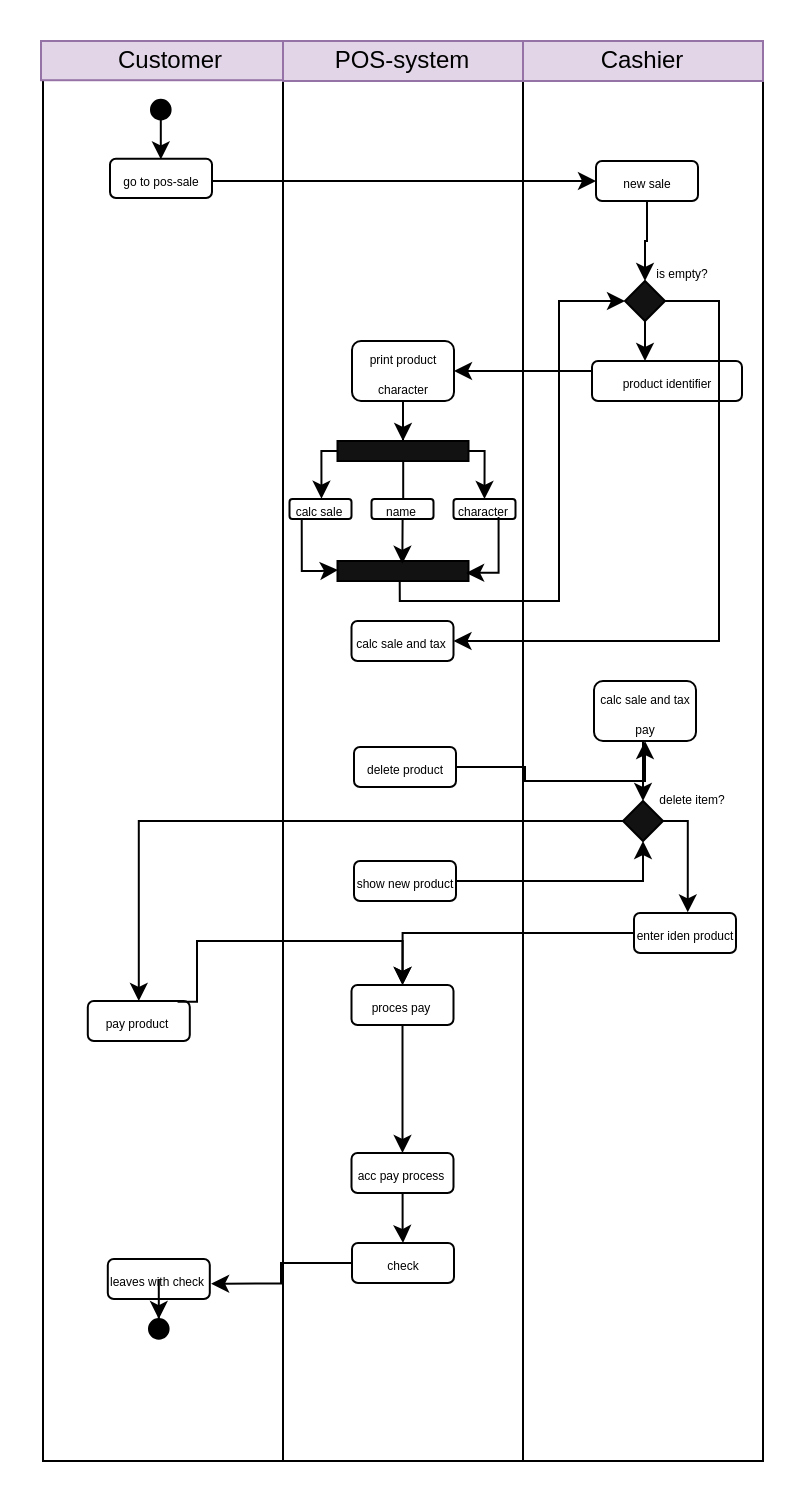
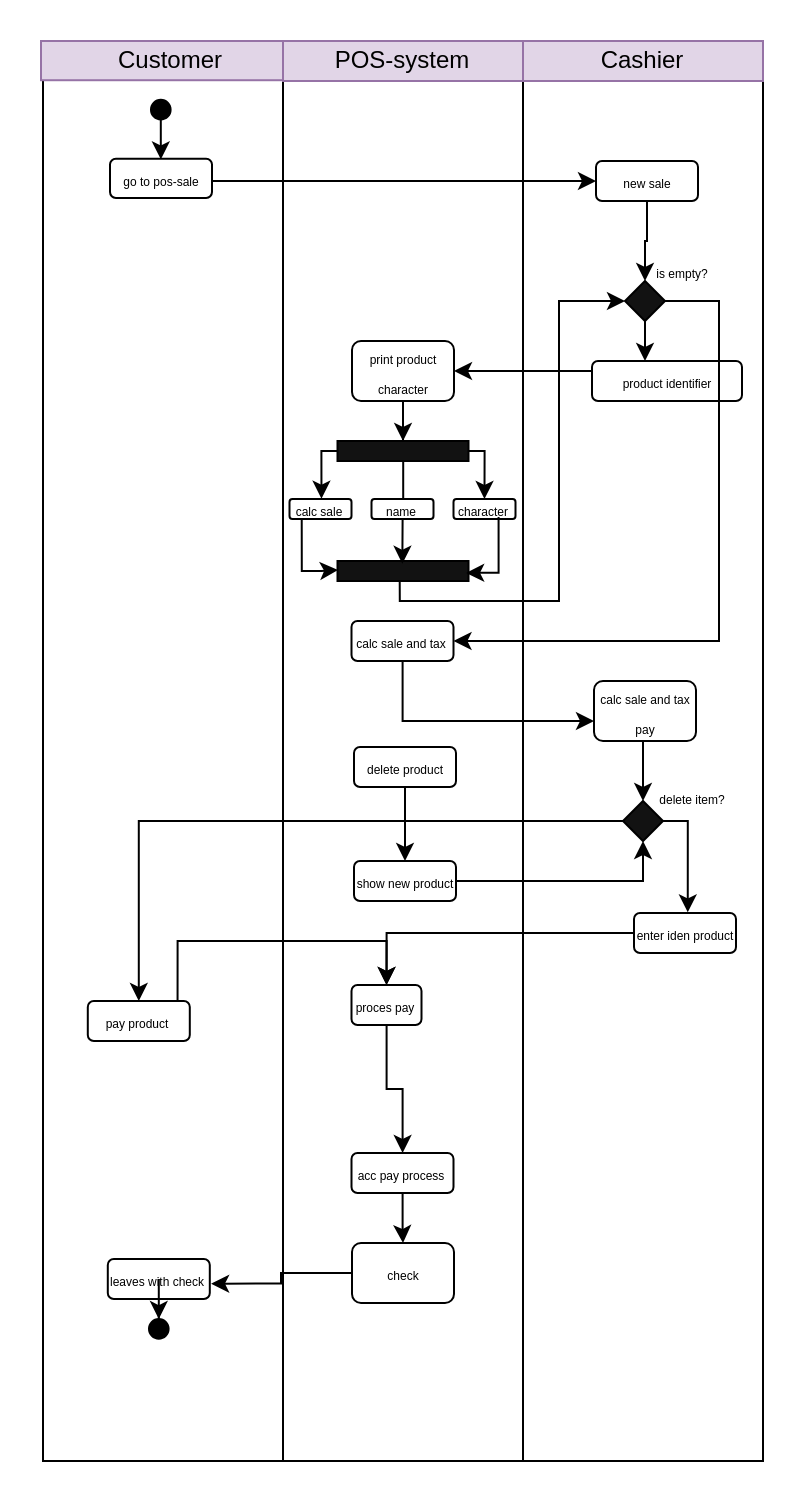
none -> (462, 721)
(541, 781) -> (405, 824)
(403, 1005) -> (387, 1005)
(403, 1263) -> (403, 1273)
